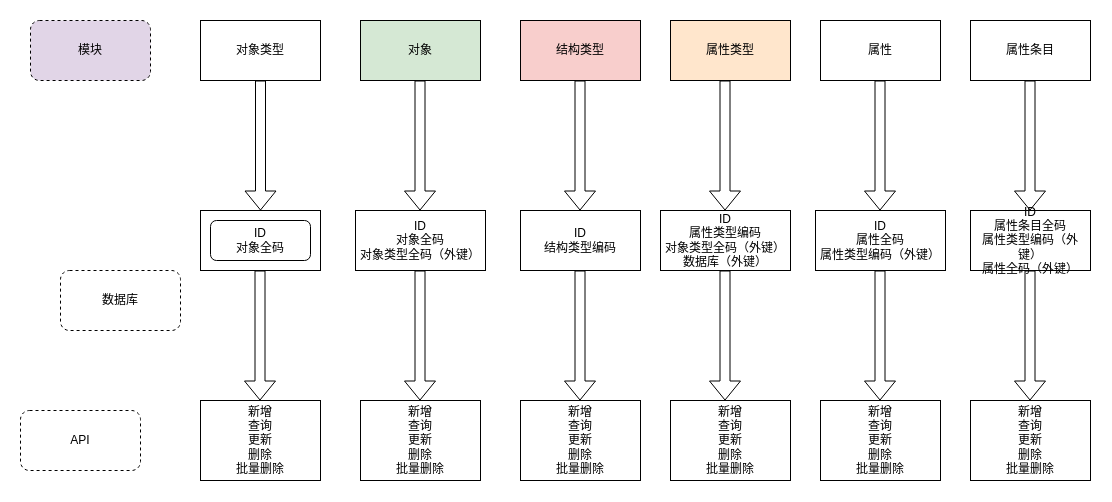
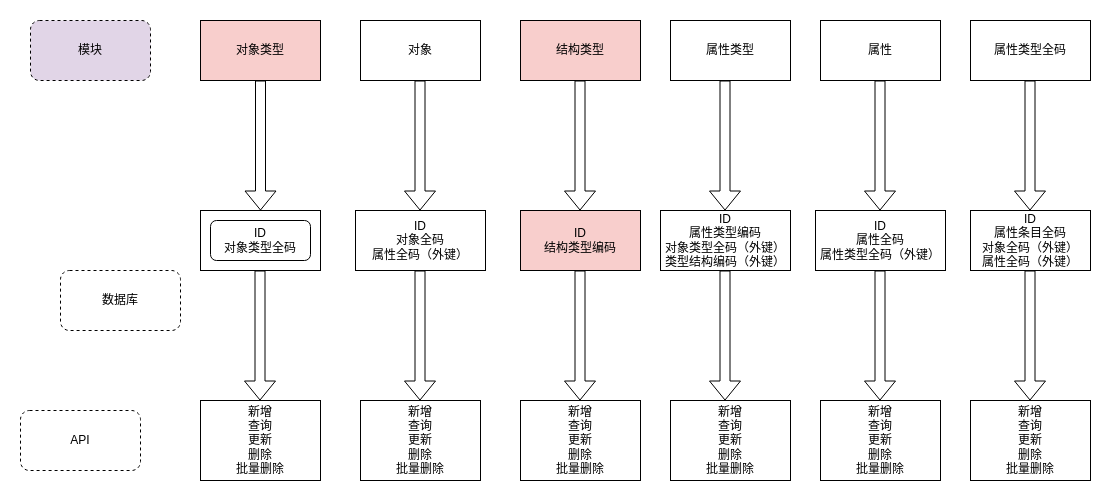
(261, 51) -> (261, 51)
(421, 51) -> (421, 51)
(731, 51) -> (731, 51)
(1031, 51) -> (1031, 51)
(261, 241) -> (261, 241)
(421, 241) -> (421, 241)
(581, 241) -> (581, 241)
(726, 241) -> (726, 241)
(881, 241) -> (881, 241)
(1031, 241) -> (1031, 241)
